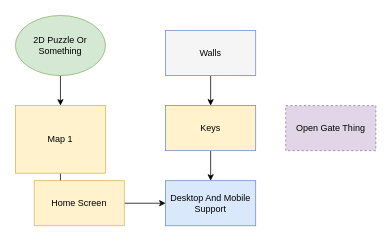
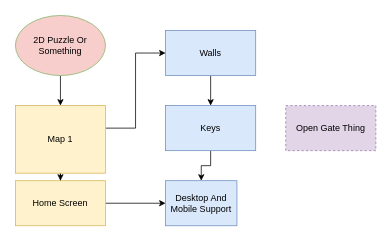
(60, 45) -> (60, 45)
(210, 53) -> (210, 53)
none -> (135, 91)
(210, 128) -> (210, 128)
(79, 203) -> (60, 203)
(210, 203) -> (201, 203)
